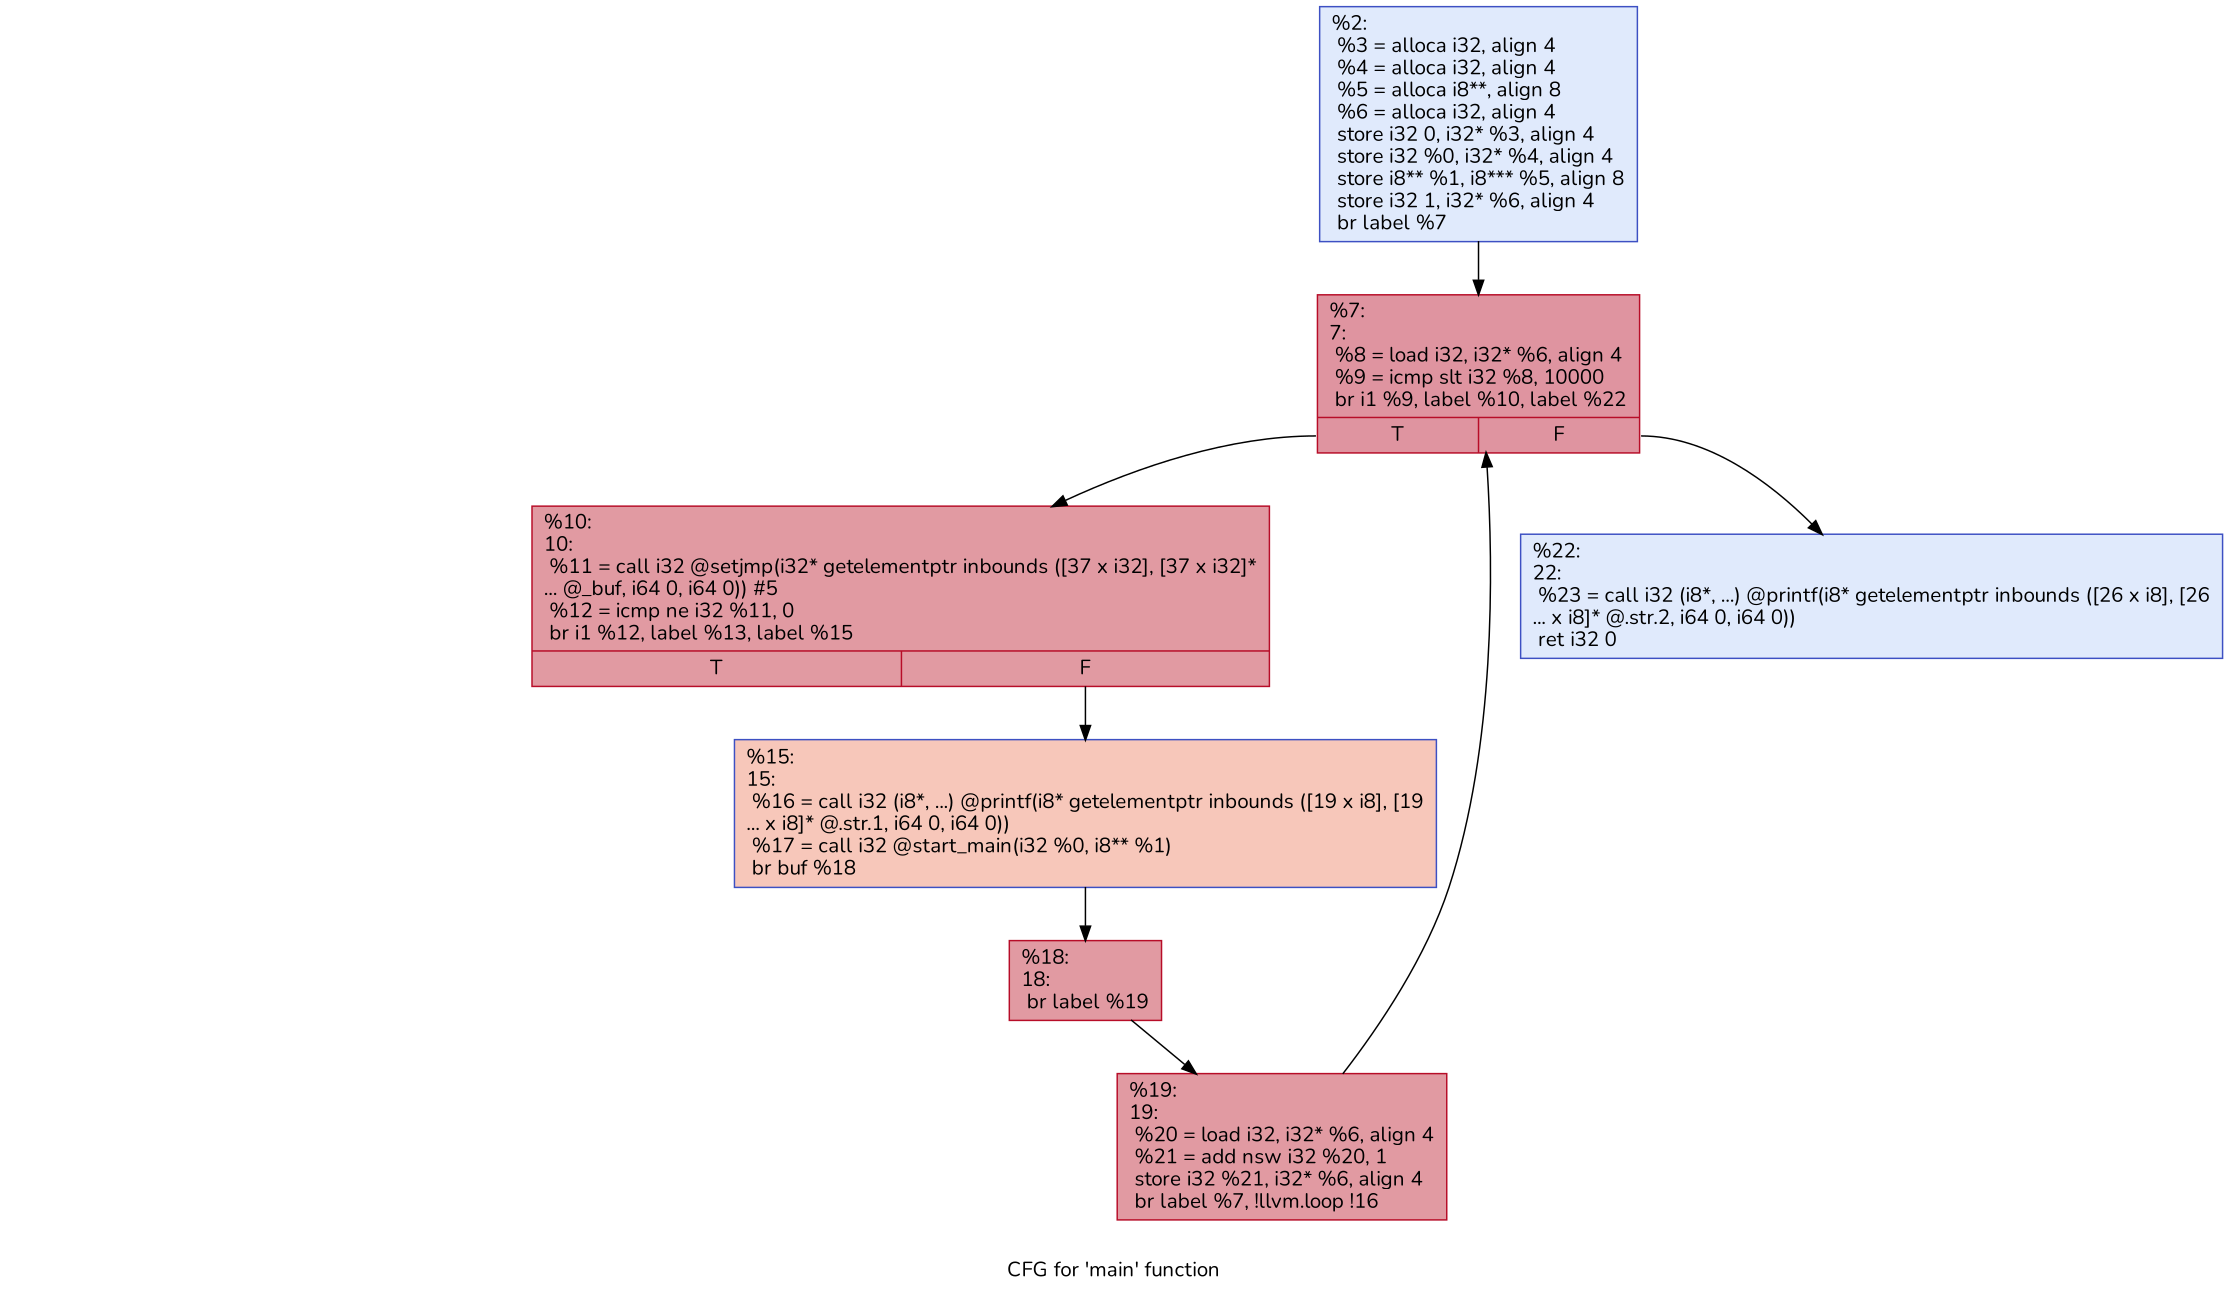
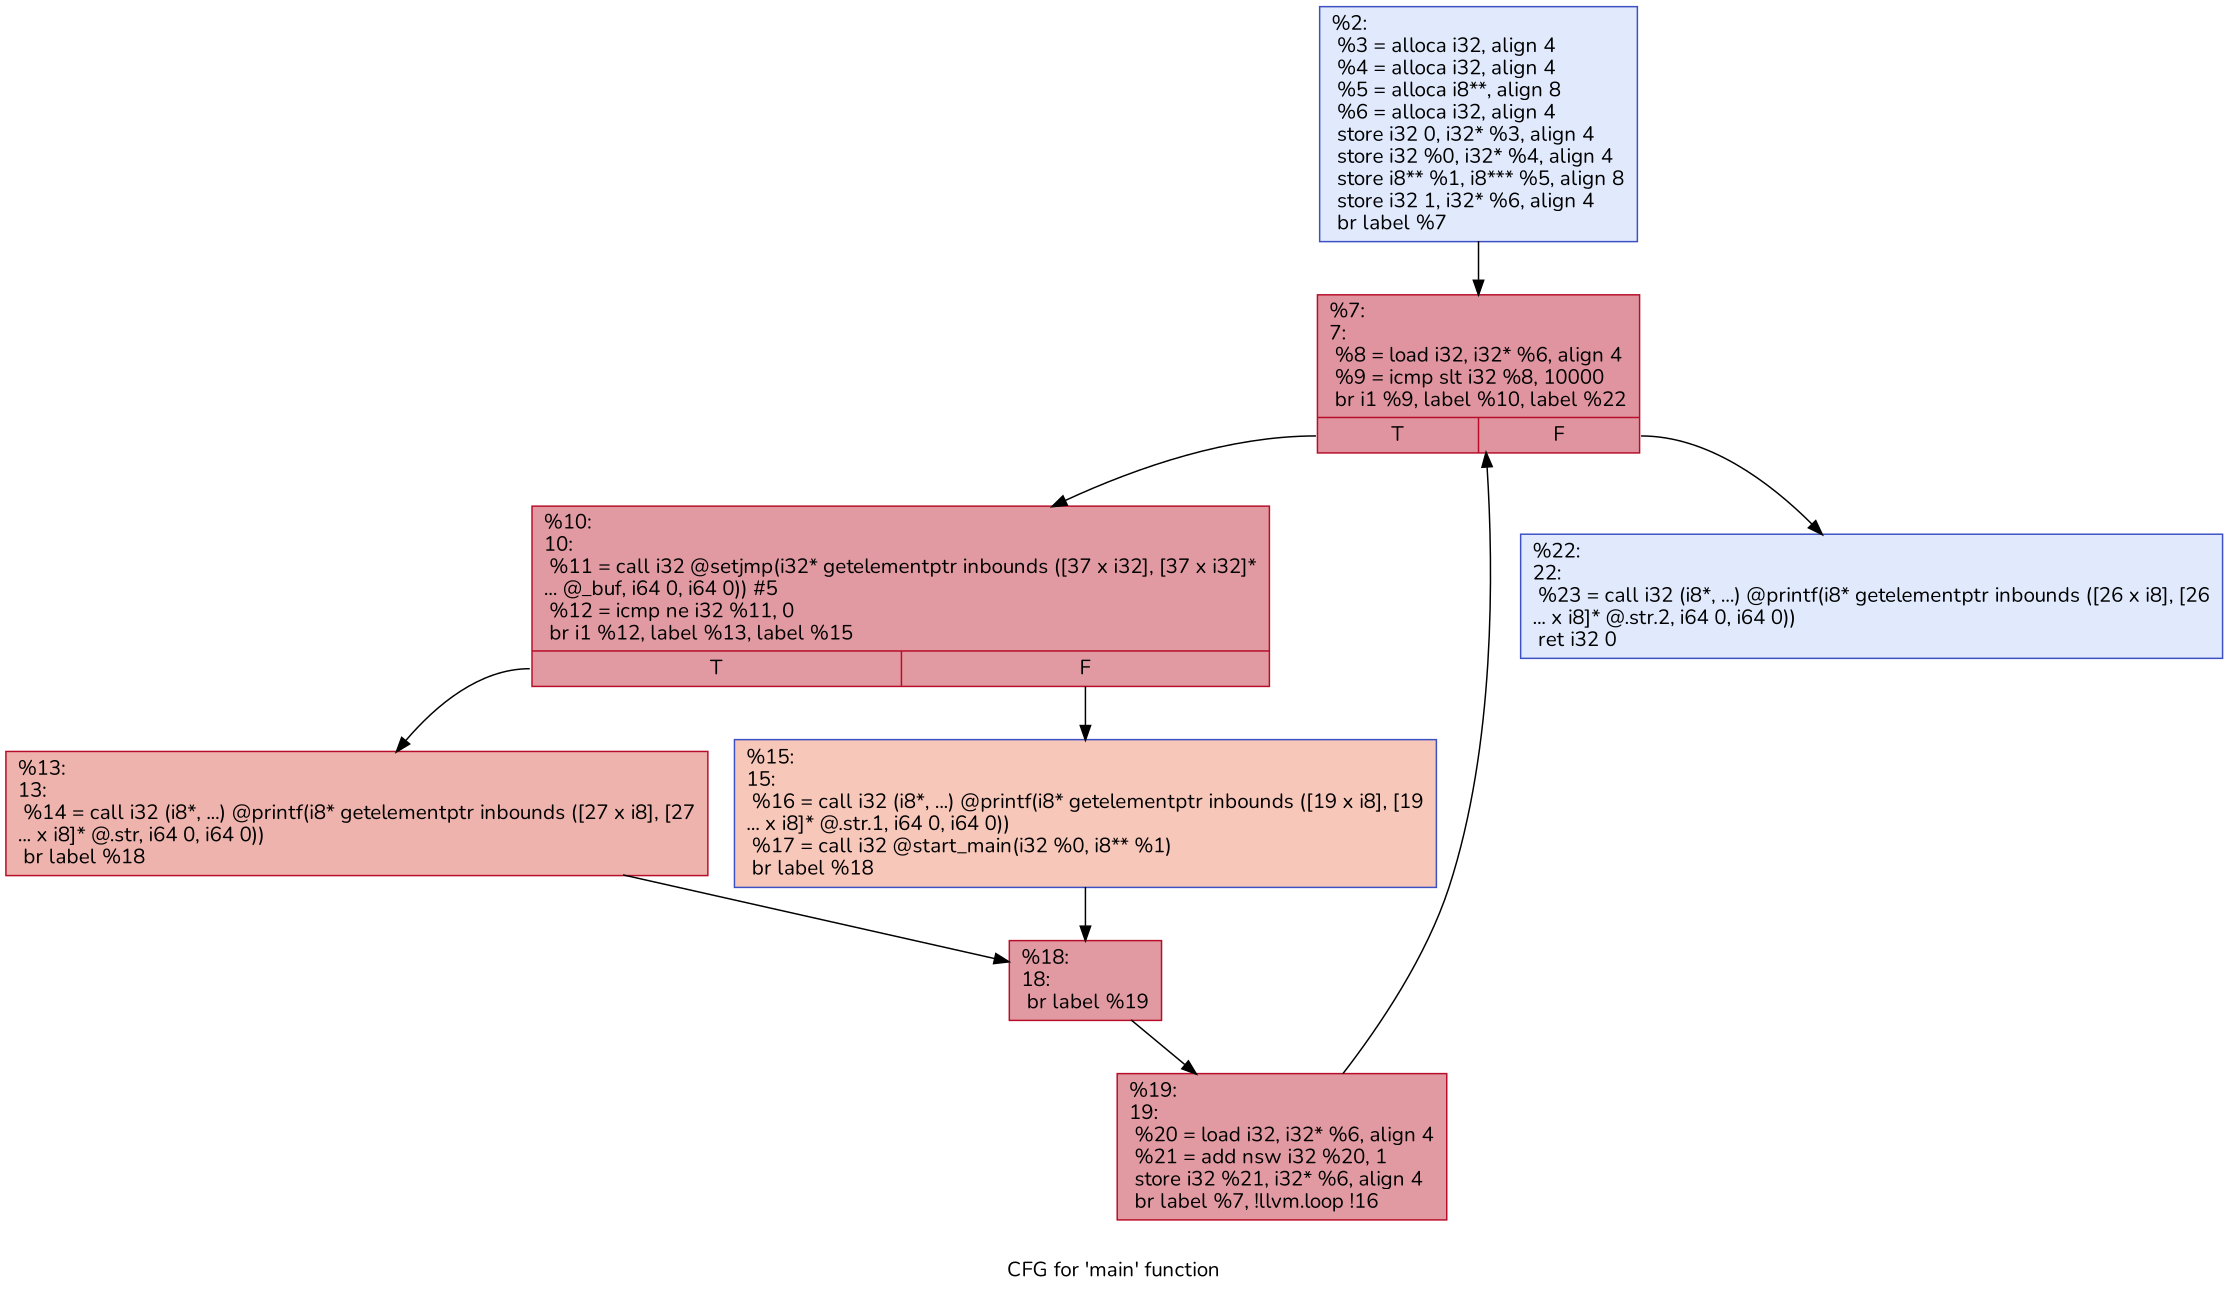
none -> (357, 814)
(802, 868) -> (811, 868)
